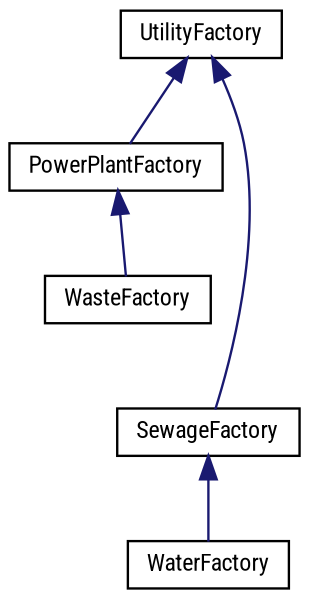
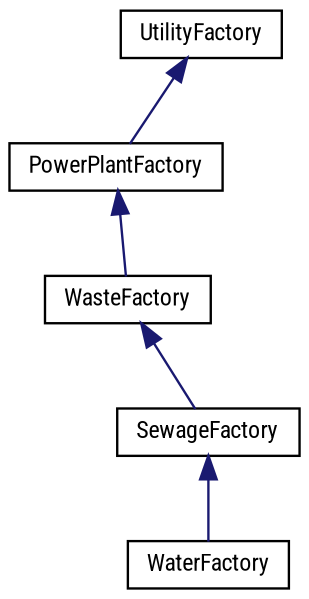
(248, 244) -> (175, 376)
